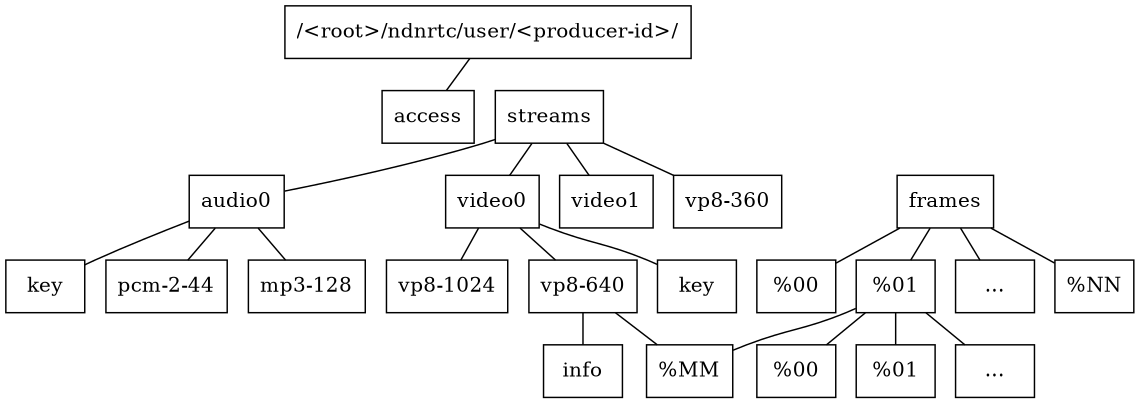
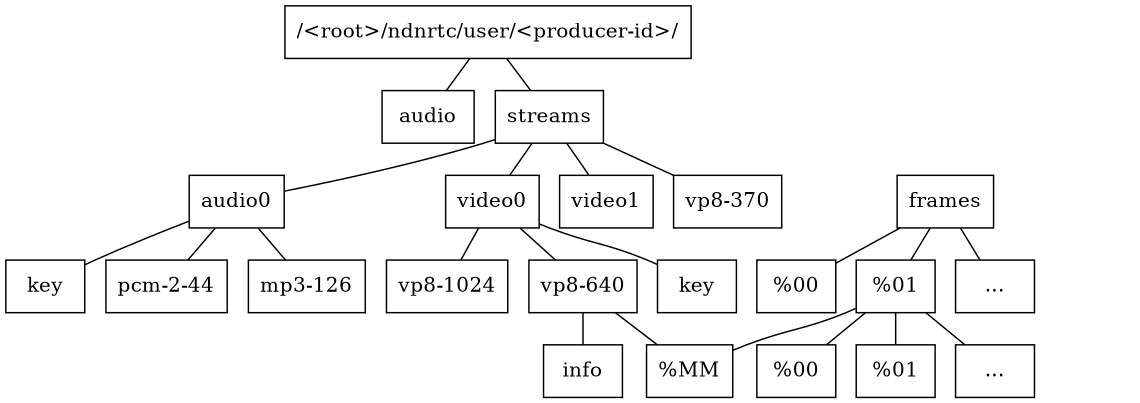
none -> (519, 75)
(428, 117) -> (428, 117)
(728, 202) -> (728, 202)
(307, 286) -> (307, 286)
(1094, 286) -> none
